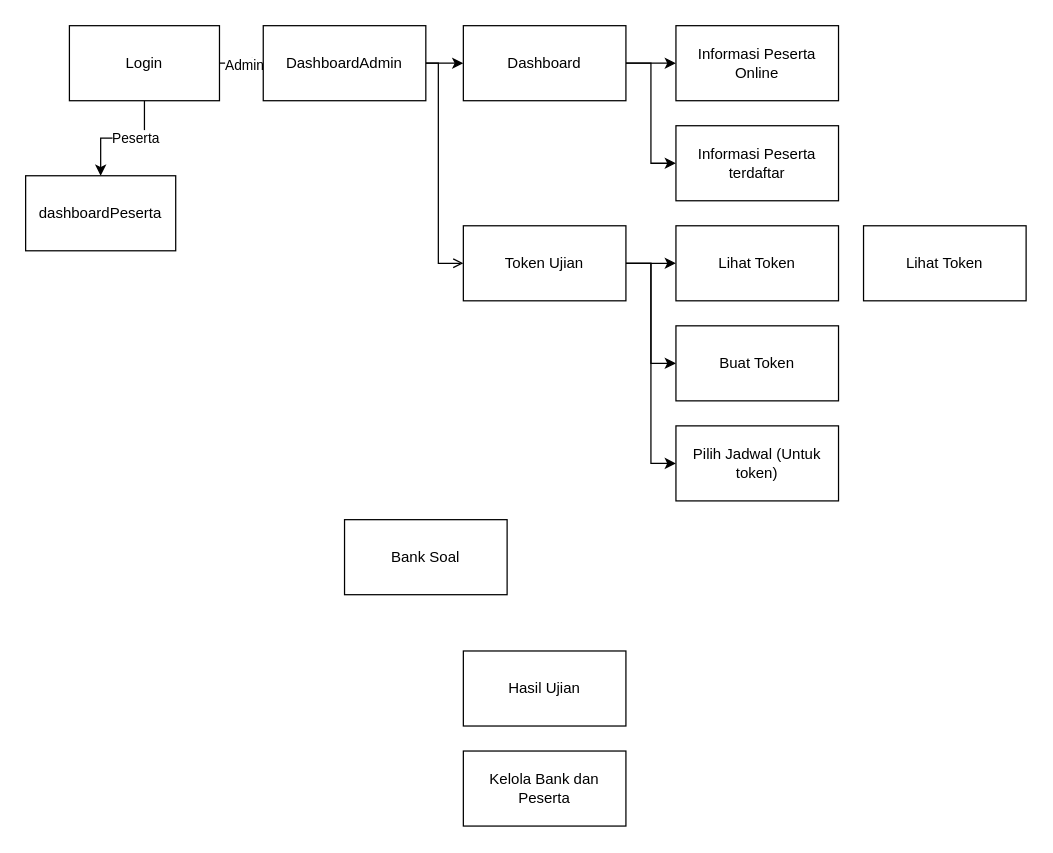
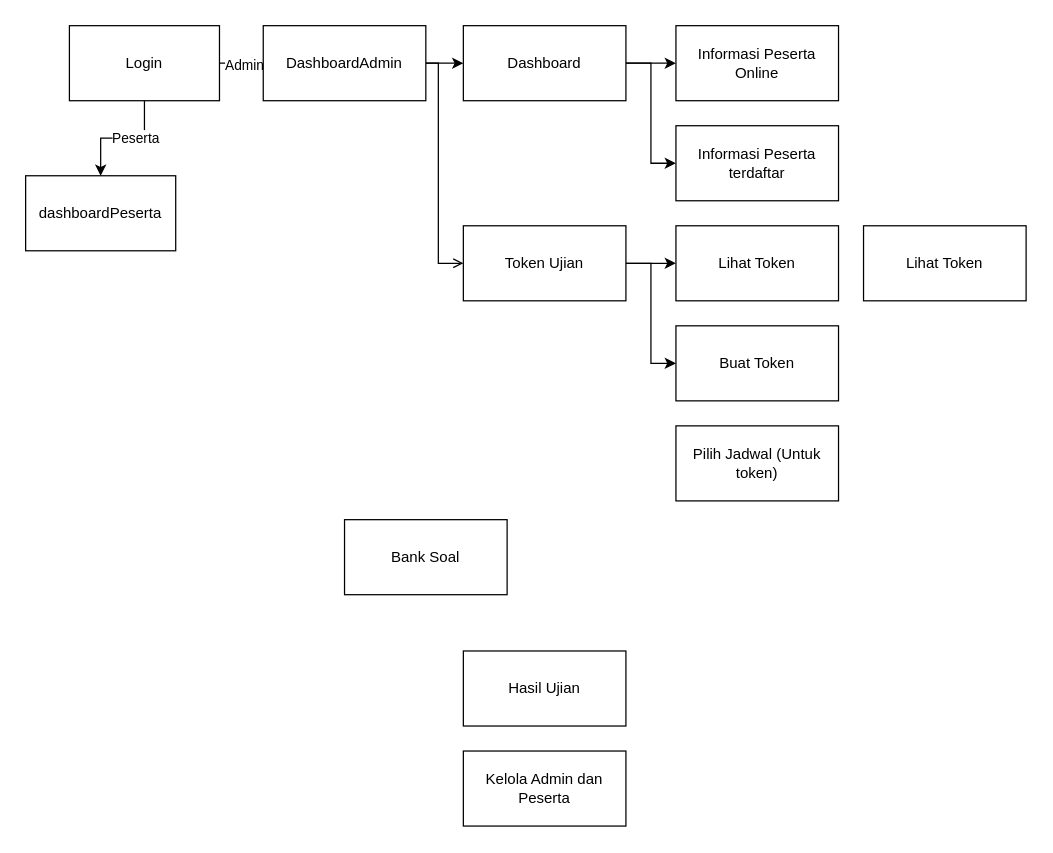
(651, 423) -> none
(544, 788) -> (544, 788)
